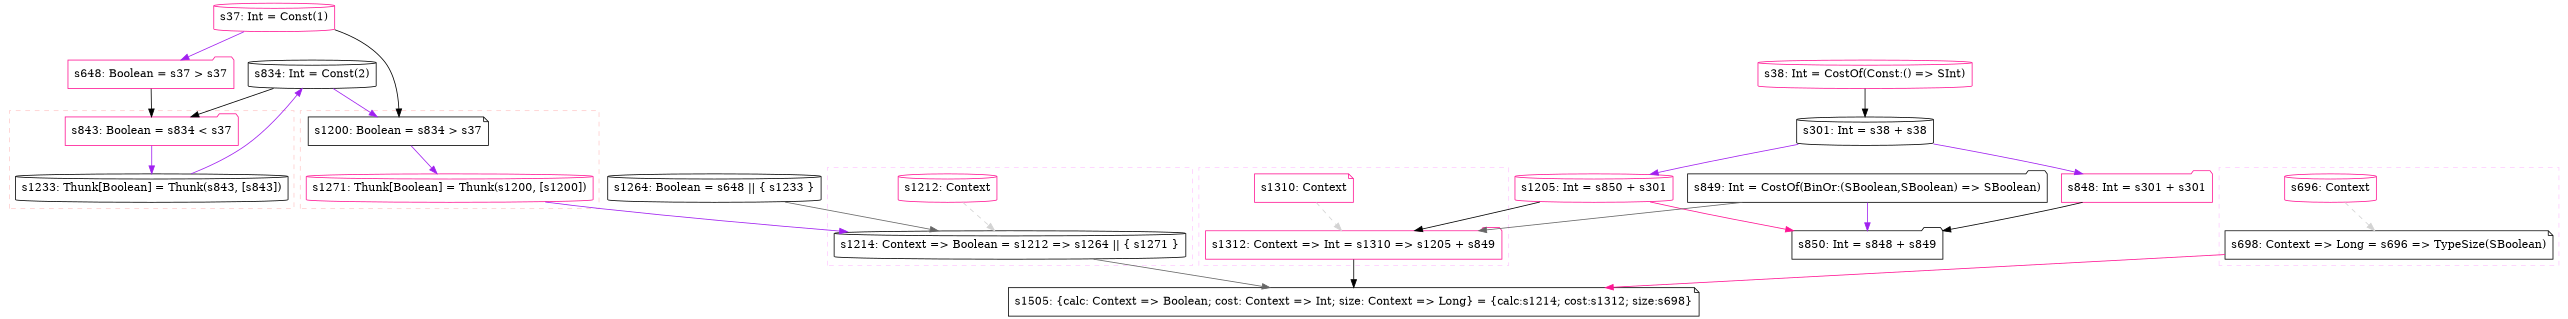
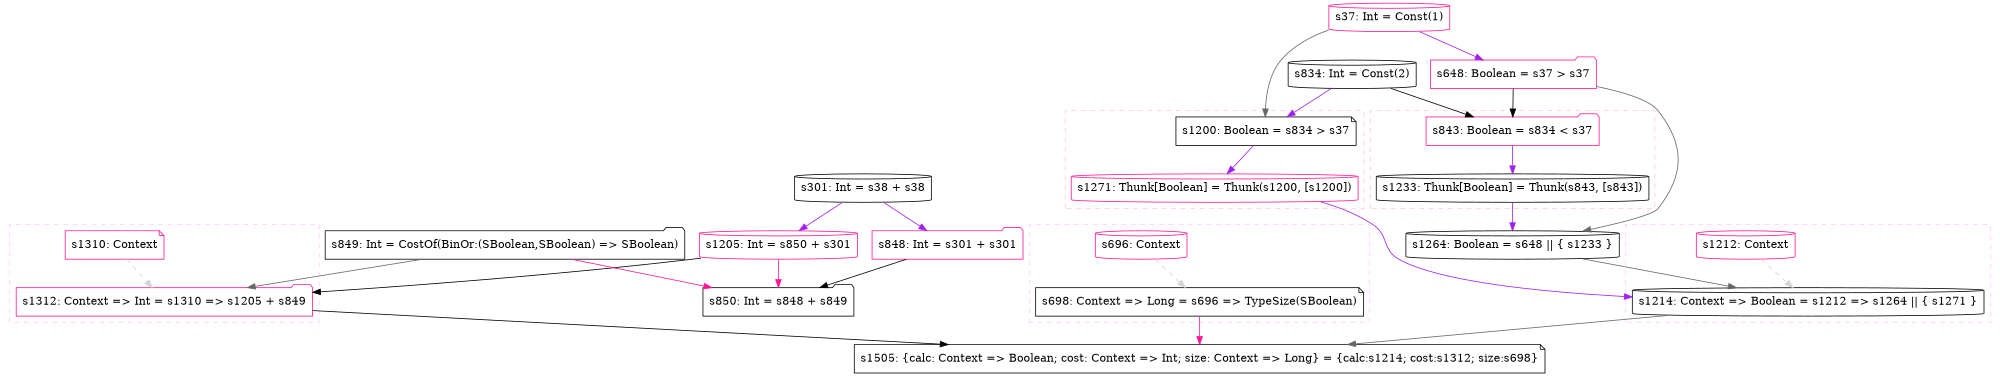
(381, 58) -> (1283, 58)
(1865, 74) -> none
(250, 142) -> (1513, 214)
none -> (1678, 162)
(1867, 213) -> (638, 273)
